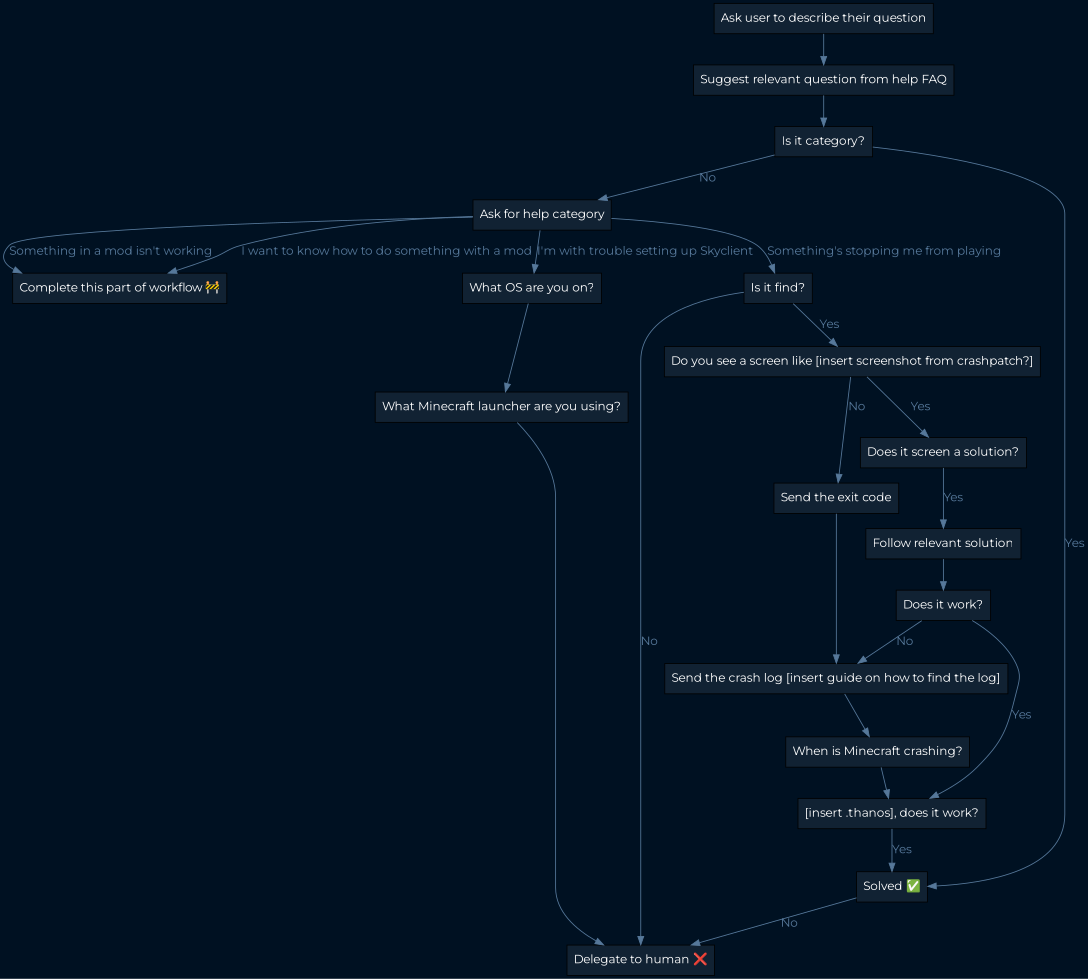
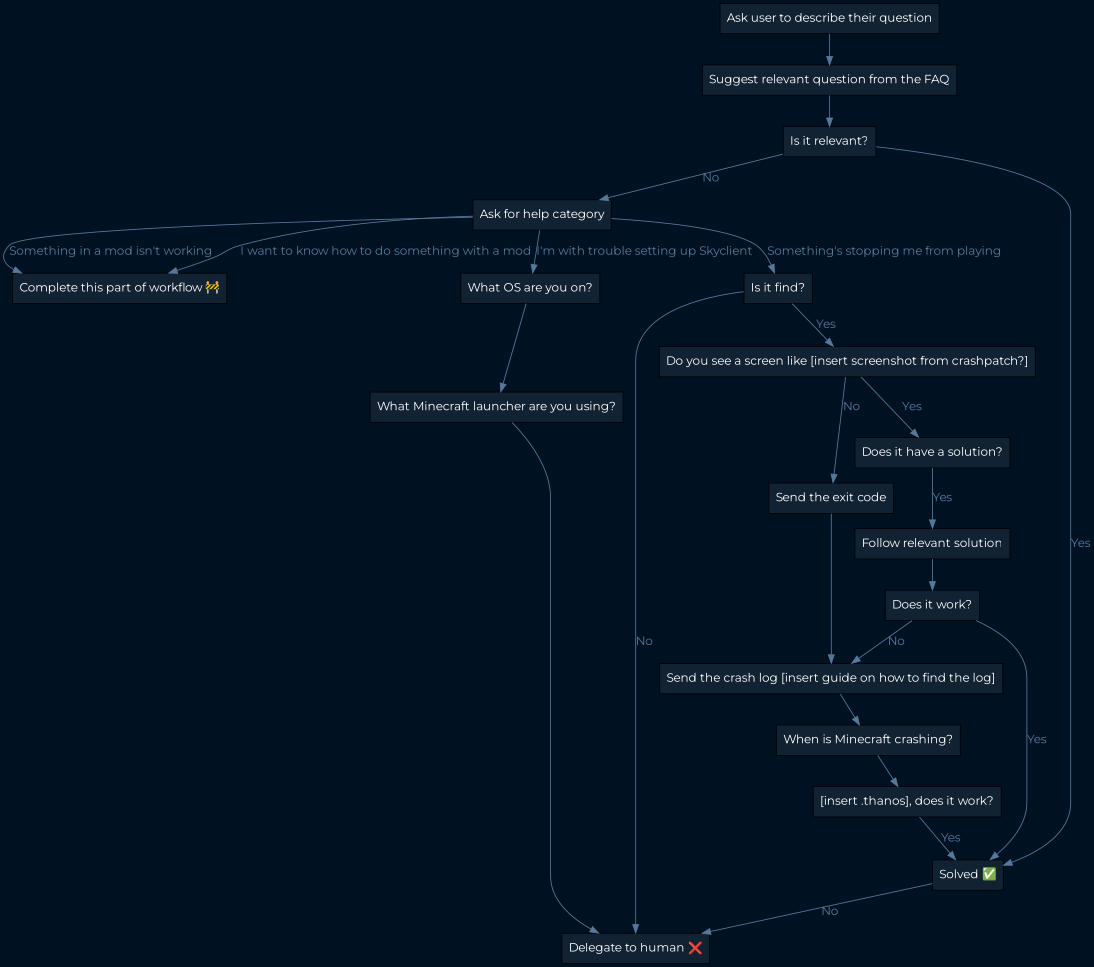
(824, 80) -> (830, 80)
(824, 142) -> (830, 142)
(943, 453) -> (932, 453)
(1011, 713) -> (1027, 731)
